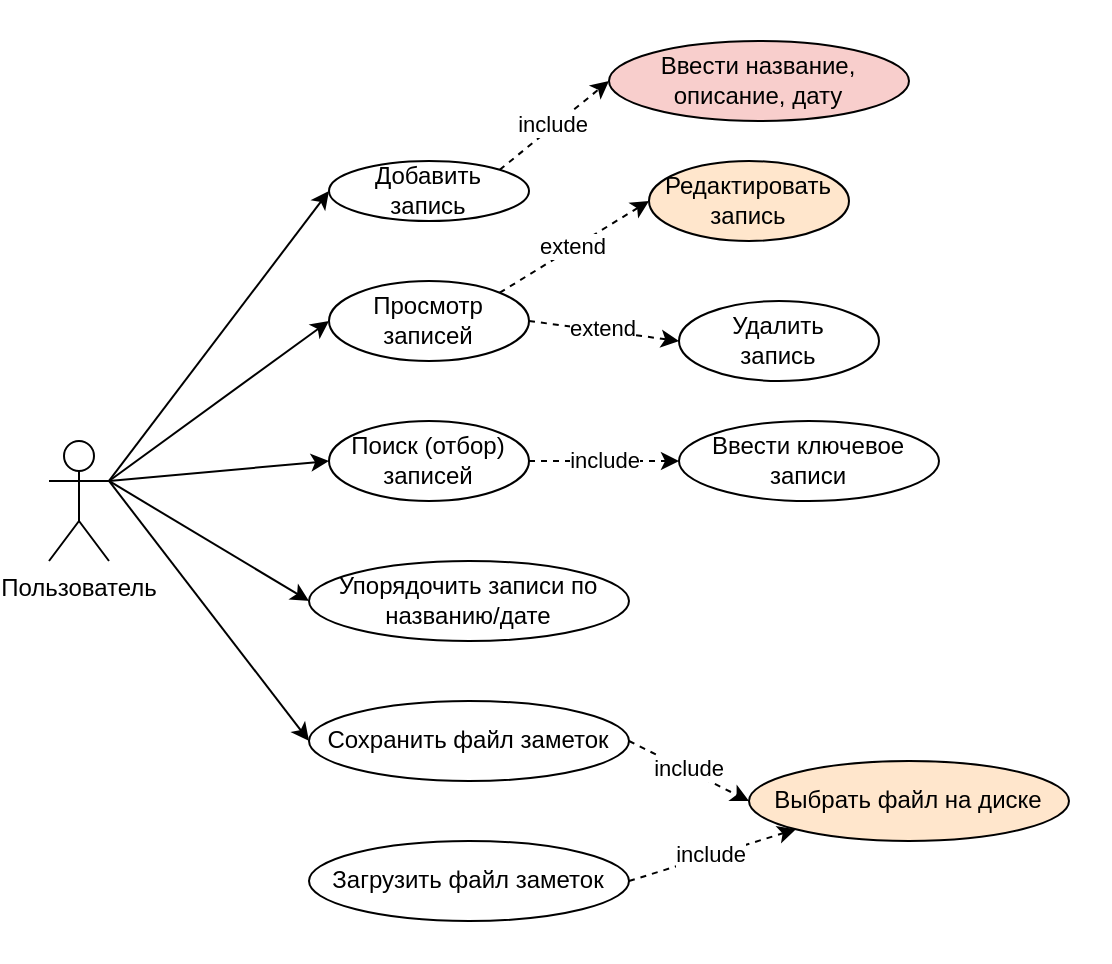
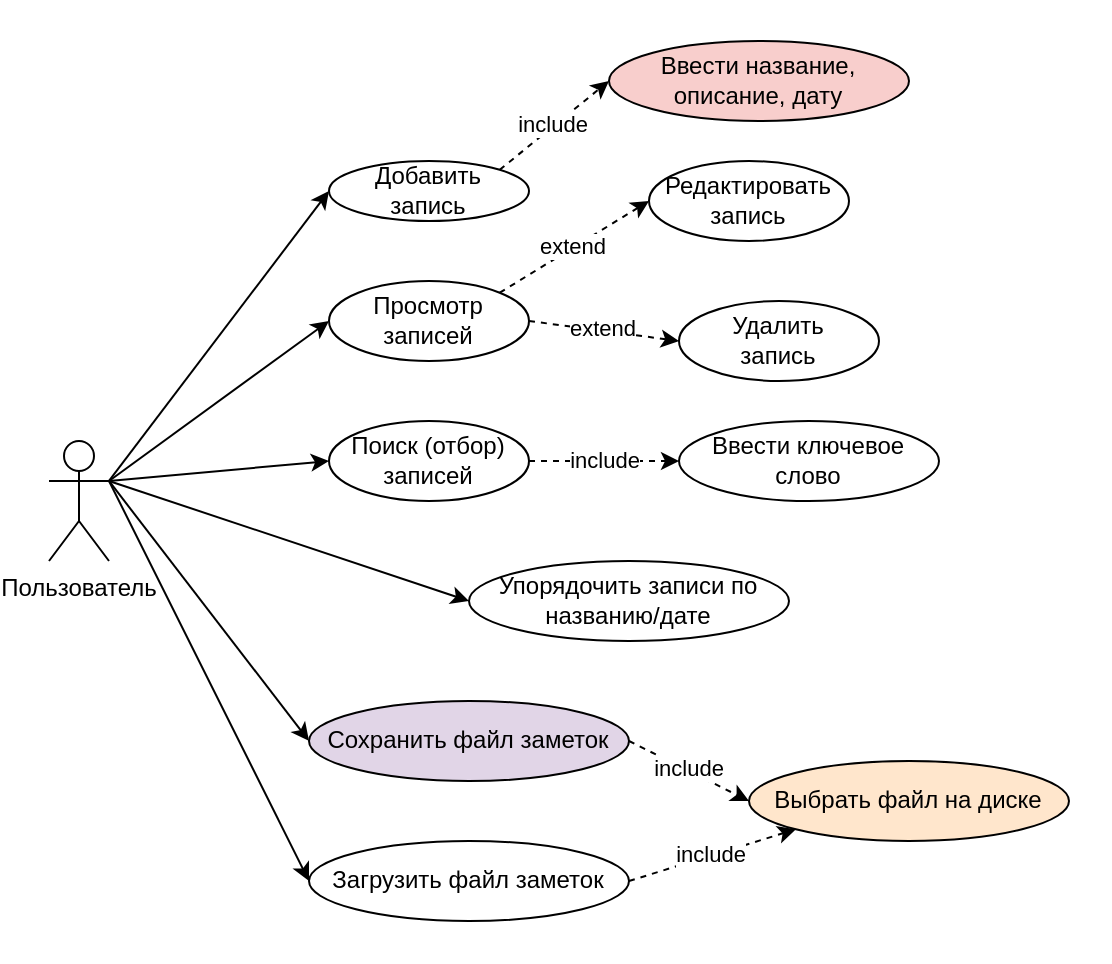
(749, 201) -> (749, 201)
(809, 461) -> (809, 461)
(469, 601) -> (629, 601)
none -> (209, 681)
(469, 741) -> (469, 741)
